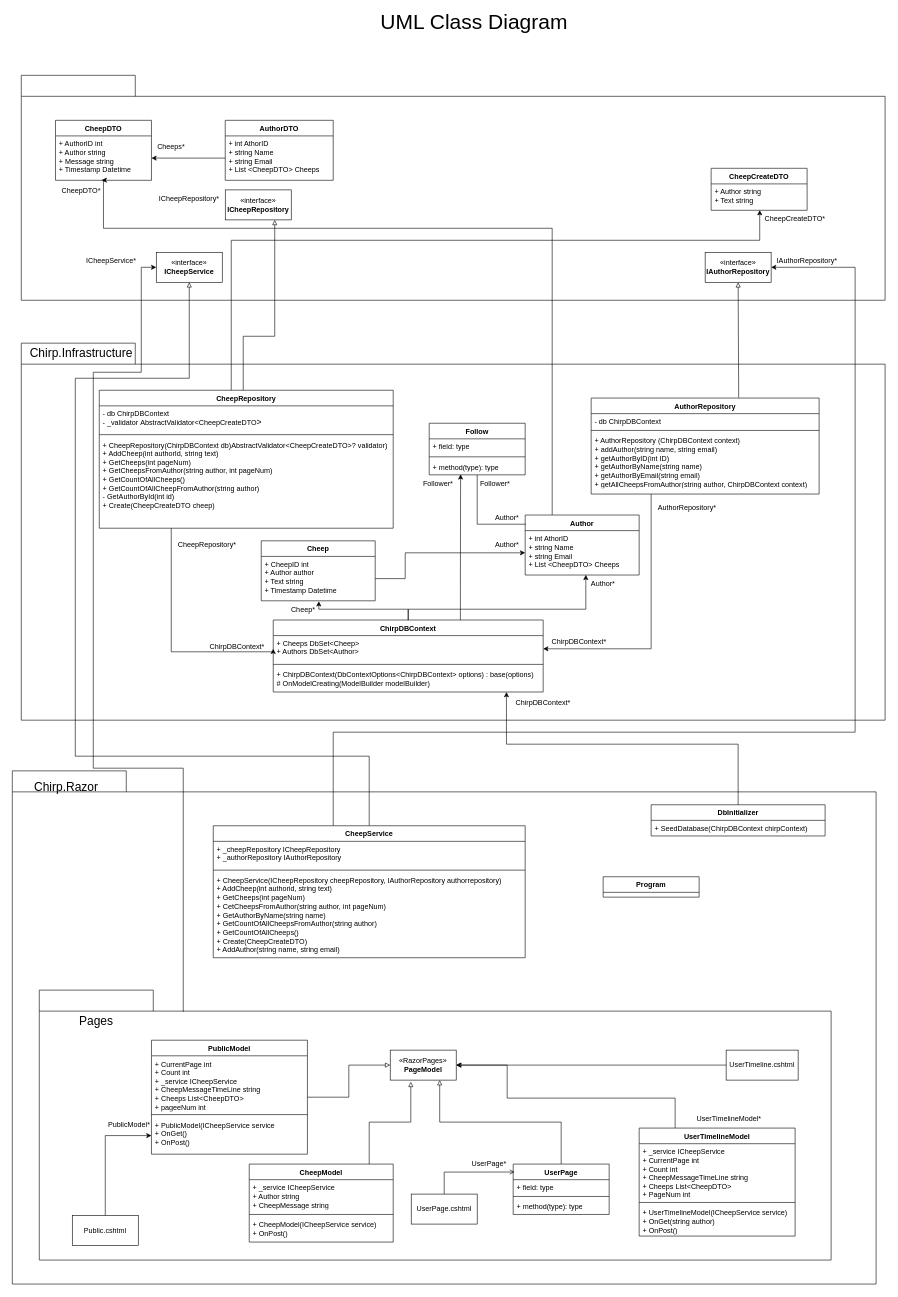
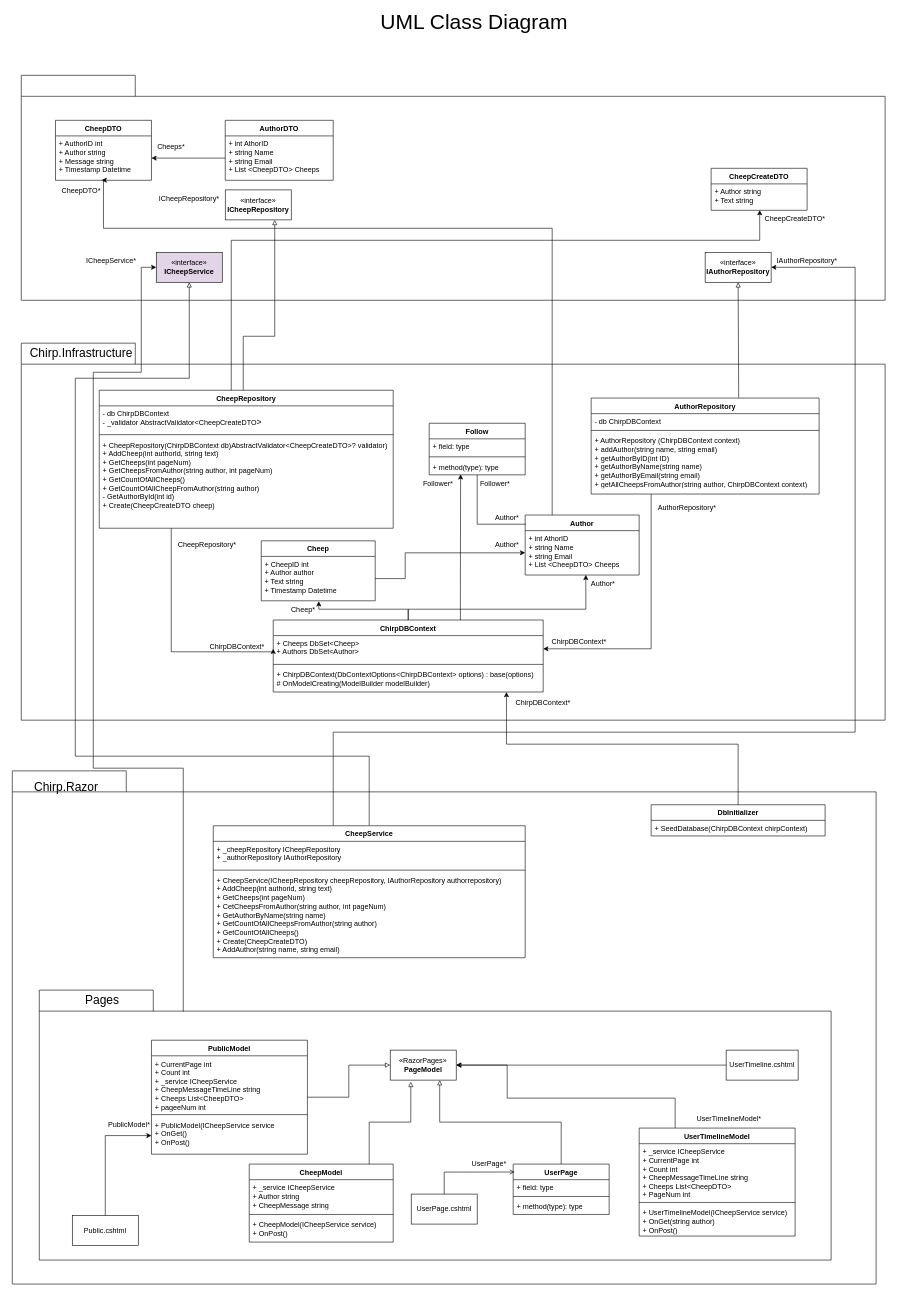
(189, 267) -> (189, 267)
(651, 887) -> none
(96, 1020) -> (102, 999)
